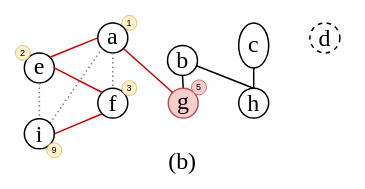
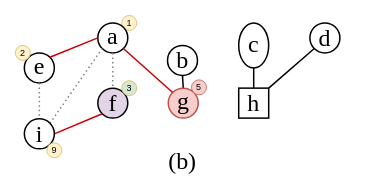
(325, 38) -> (325, 38)
(231, 79) -> (292, 68)
(77, 80) -> none
(129, 88) -> (129, 88)
(113, 103) -> (113, 103)
(254, 103) -> (254, 103)
